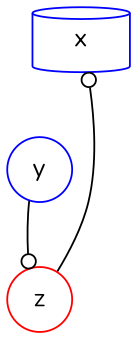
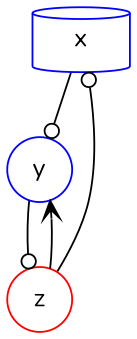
none -> (63, 98)
none -> (52, 244)
